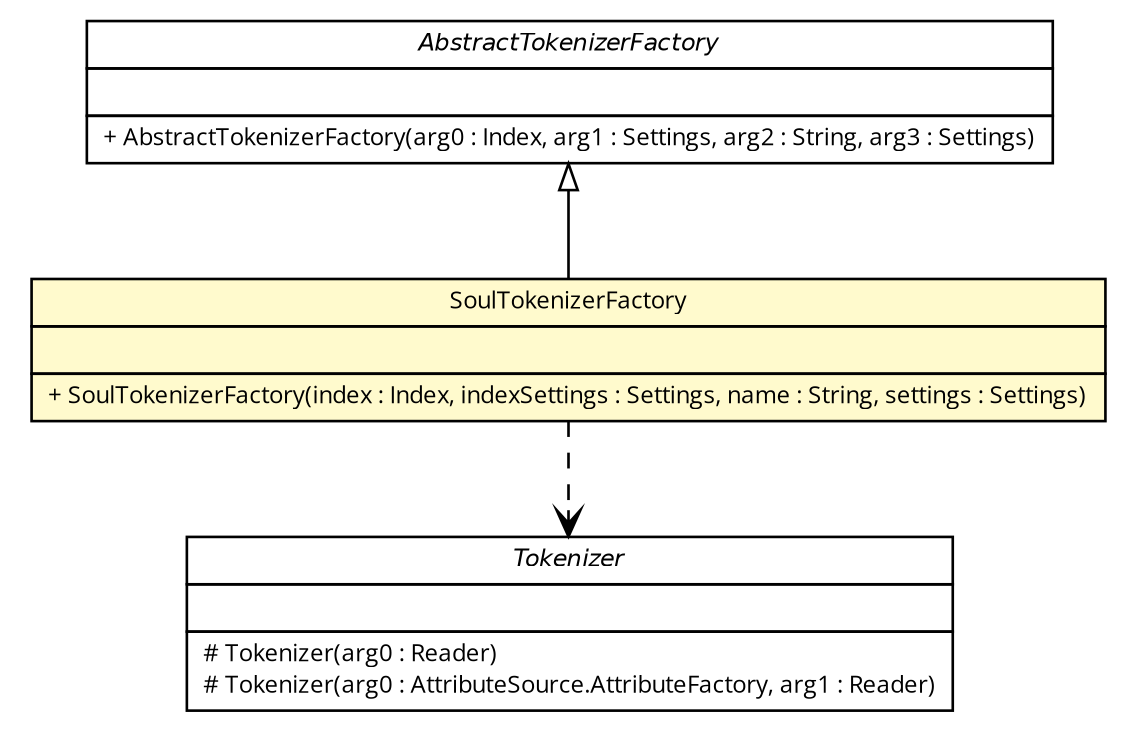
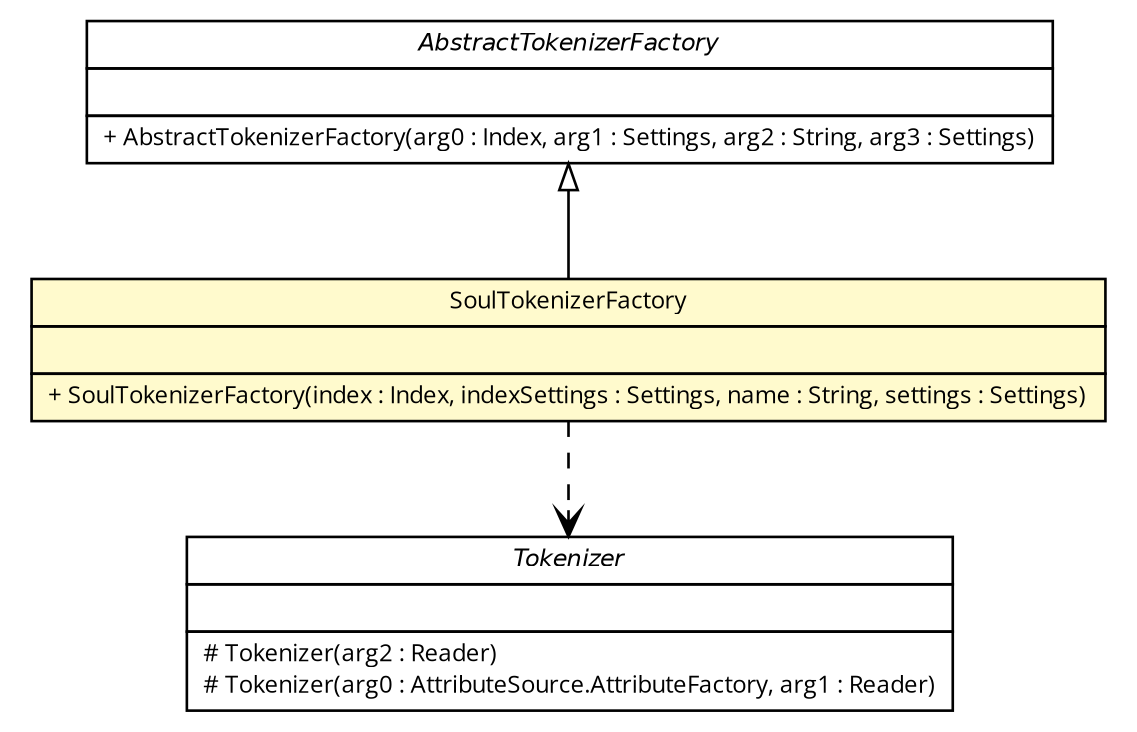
(351, 654) -> (351, 654)
